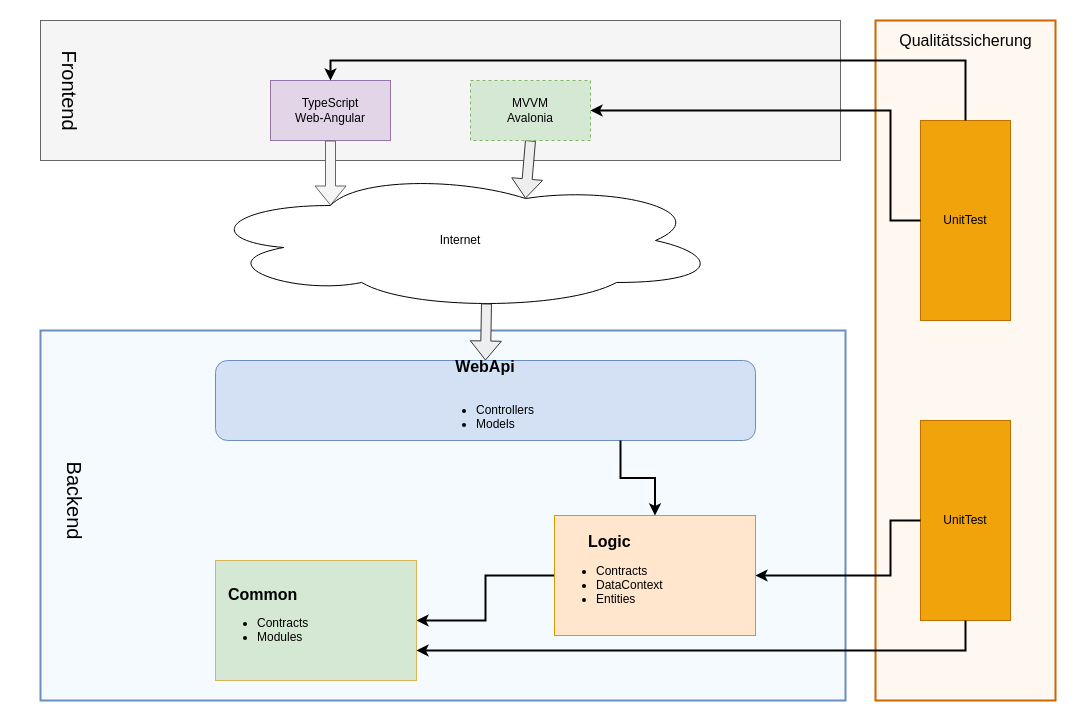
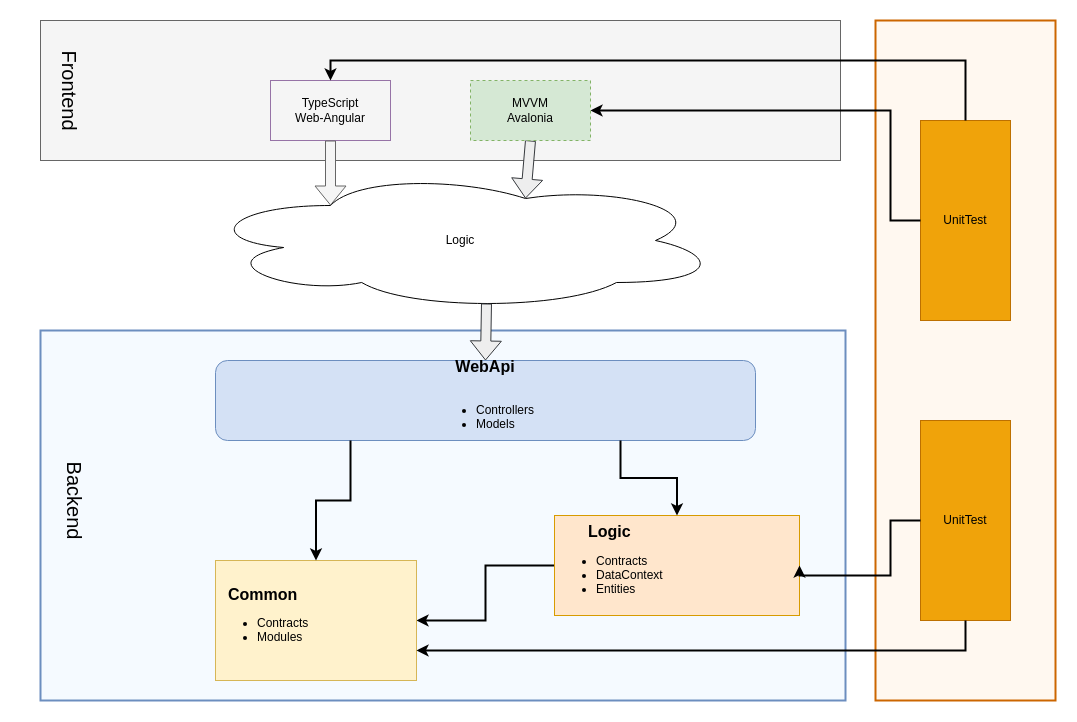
(966, 41) -> none
(331, 111) -> (331, 111)
(461, 241) -> (461, 241)
none -> (338, 501)
(655, 576) -> (677, 566)
(316, 621) -> (316, 621)
